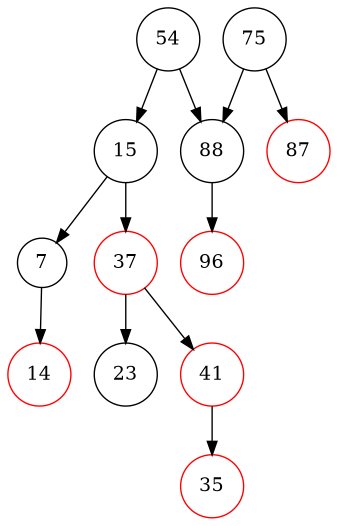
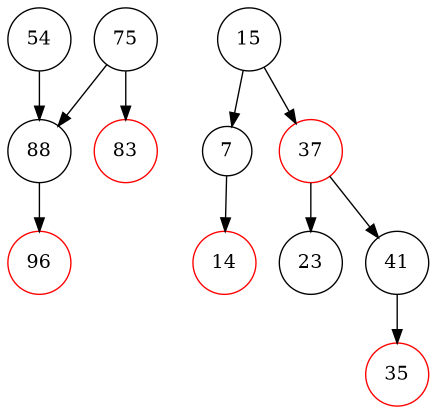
(150, 89) -> none
(298, 151) -> (126, 151)
(212, 375) -> (397, 263)
